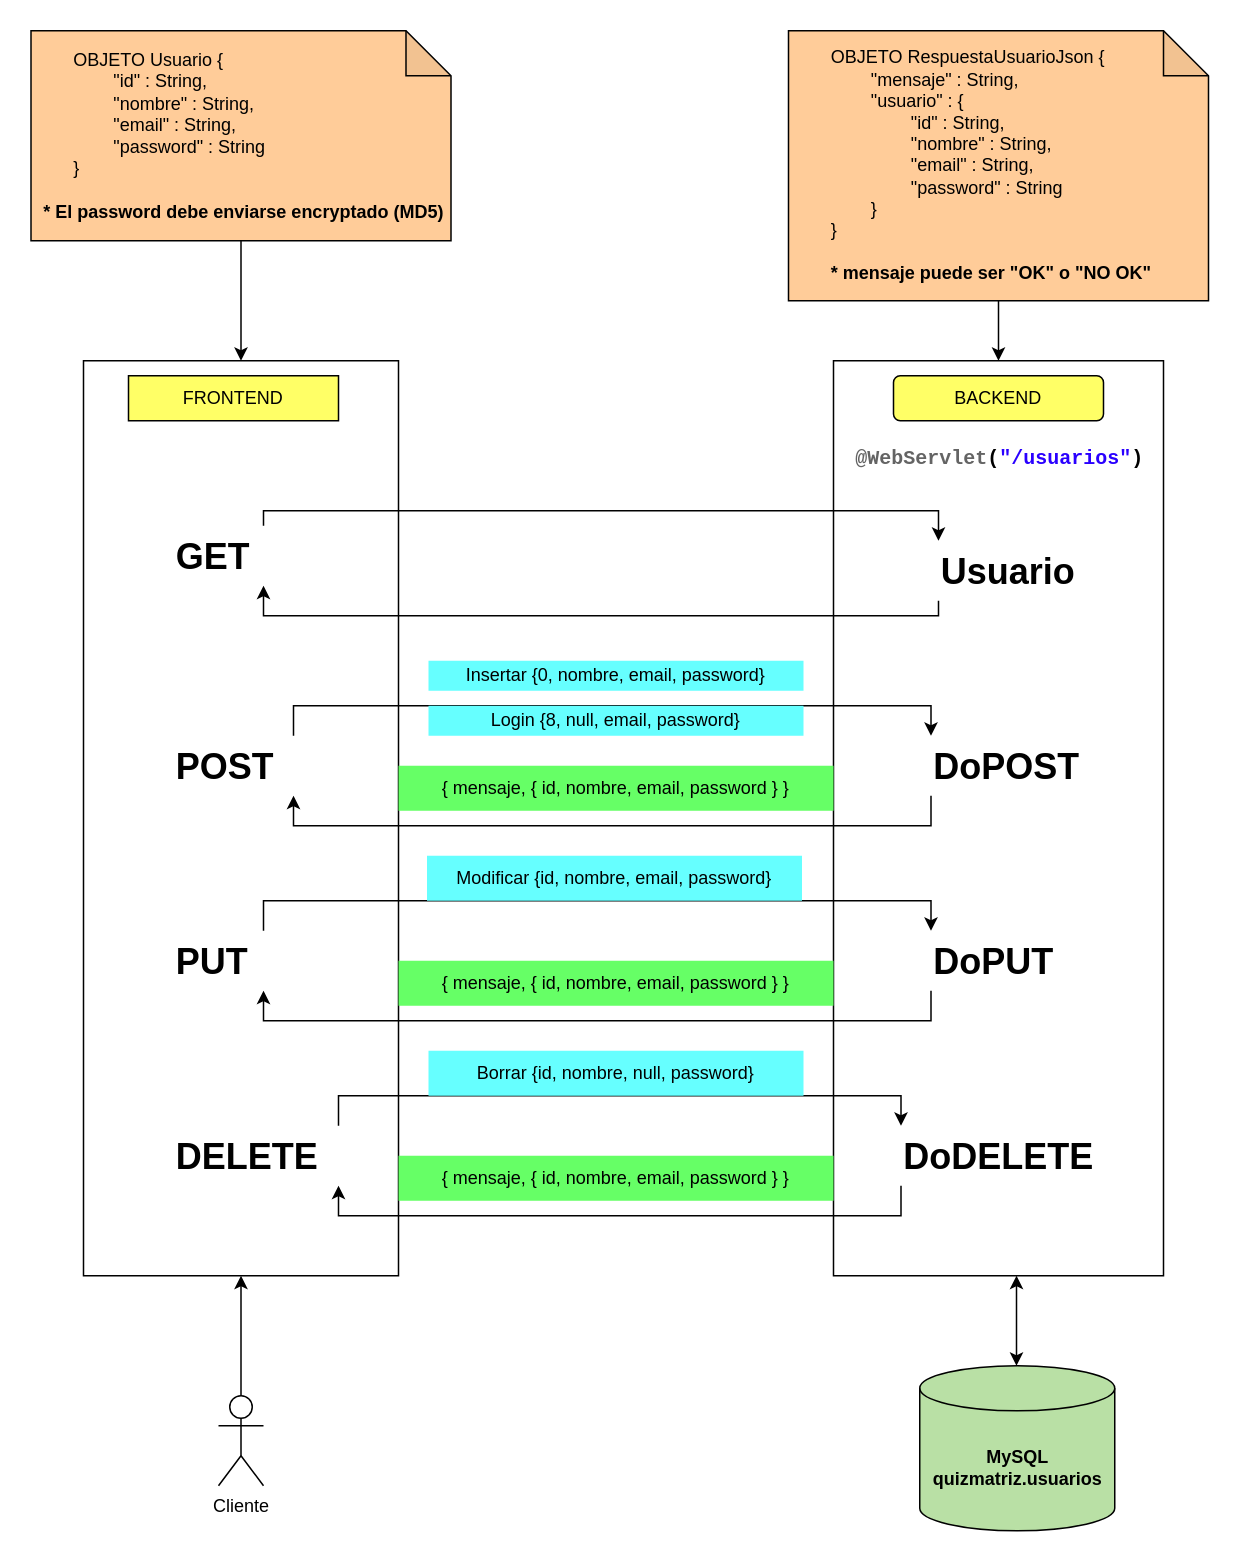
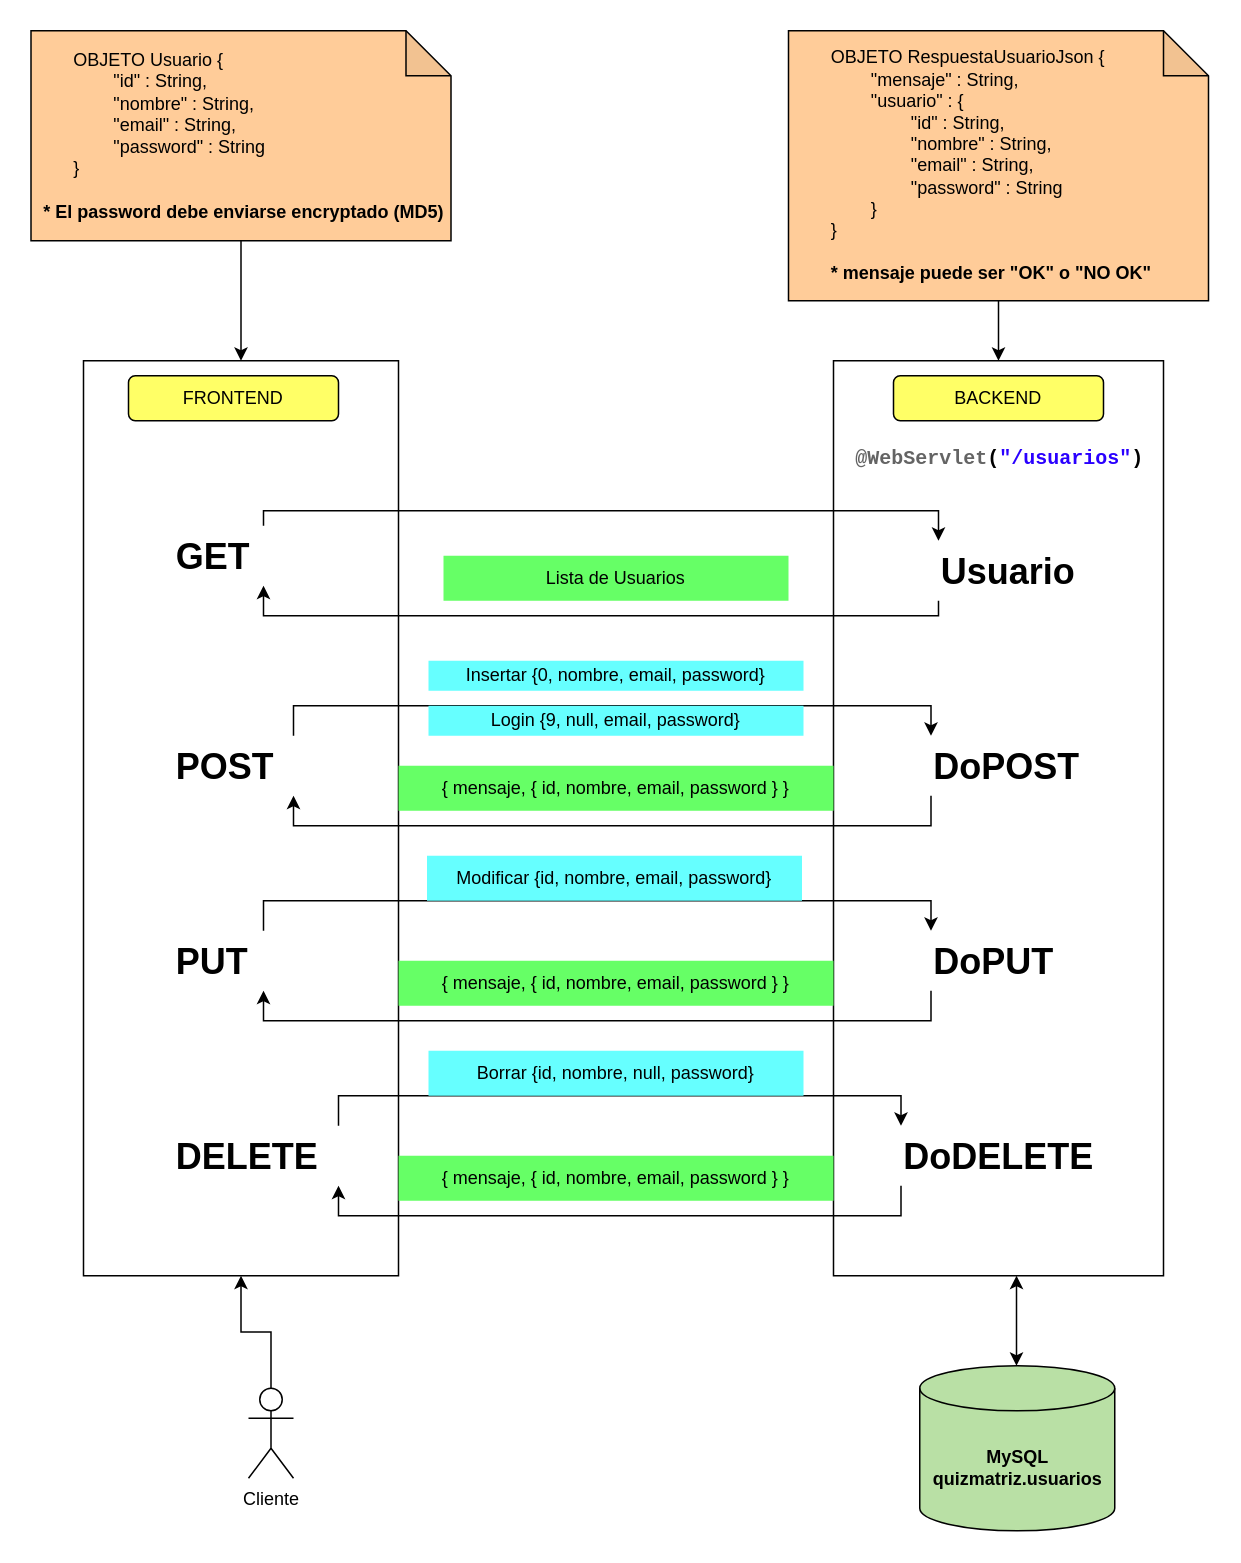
(233, 398) -> (233, 398)
none -> (616, 578)
(616, 721) -> (616, 721)
(241, 1441) -> (271, 1433)
